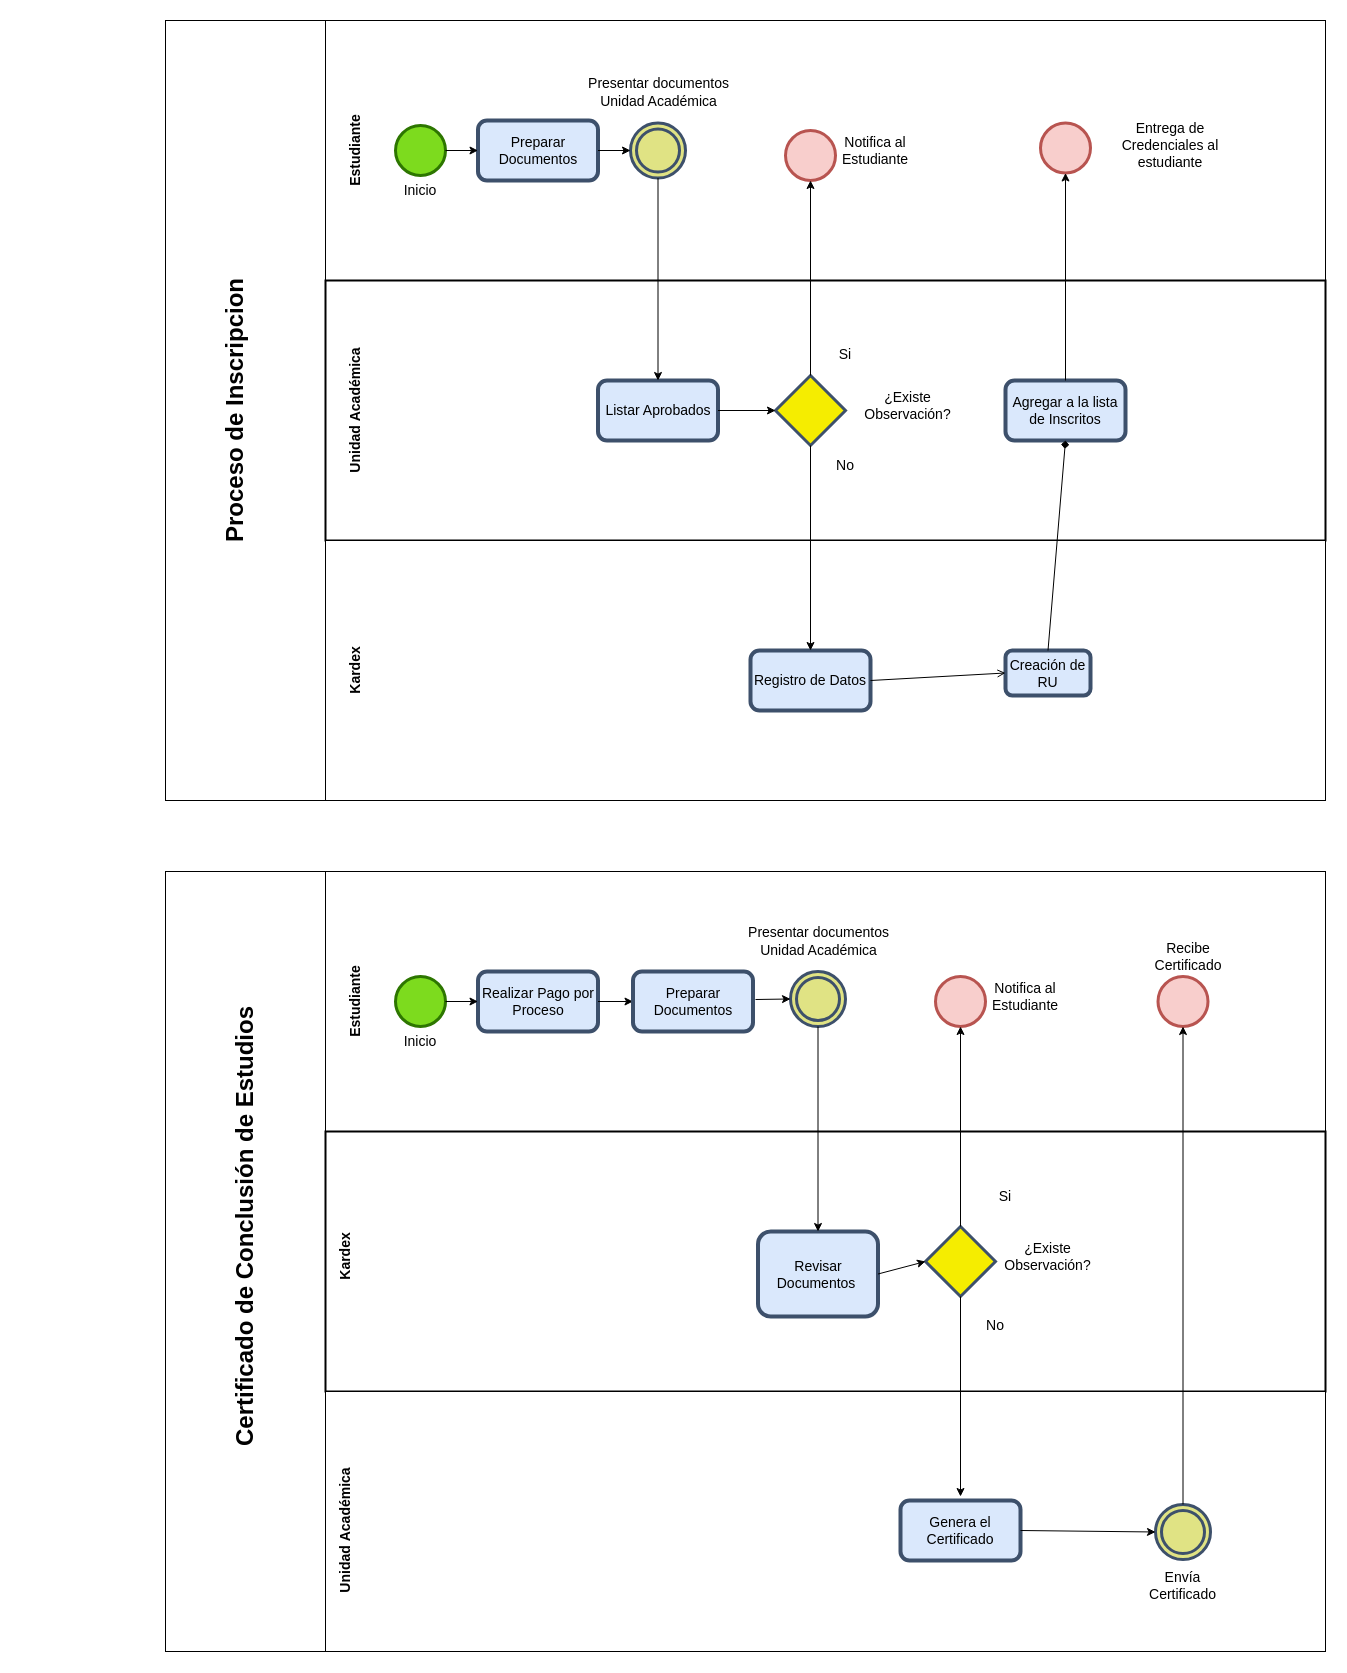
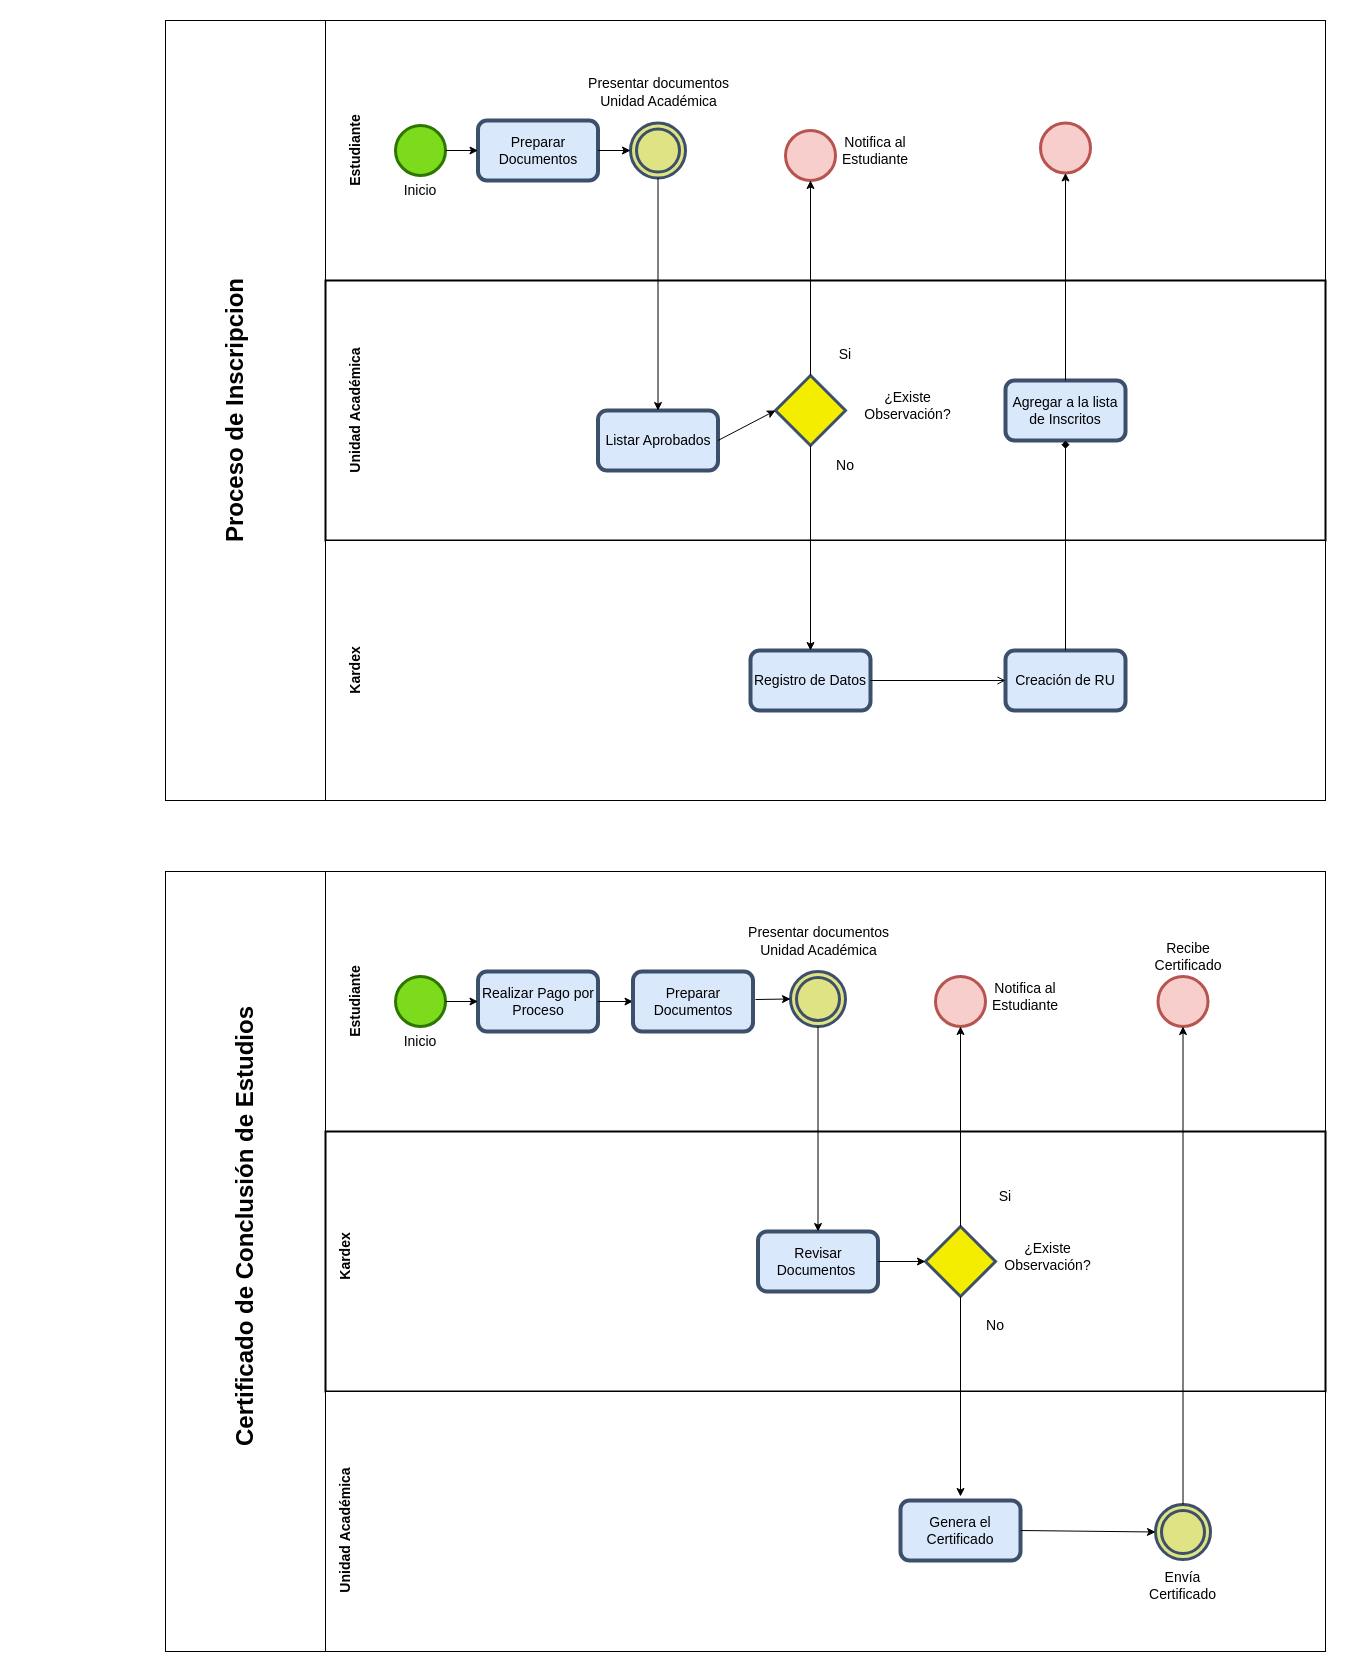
(1171, 146) -> none
(658, 411) -> (658, 441)
(1048, 673) -> (1066, 681)
(818, 1274) -> (818, 1262)
